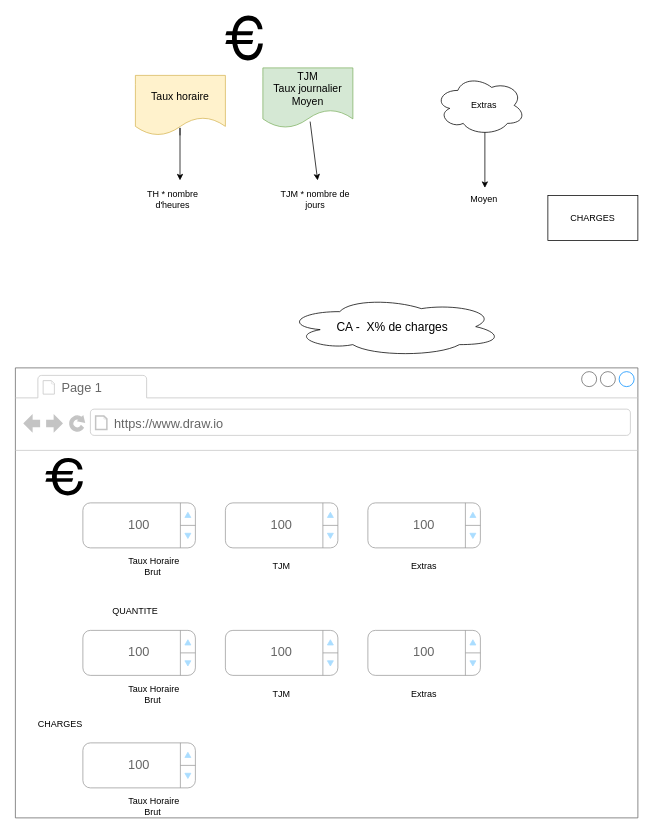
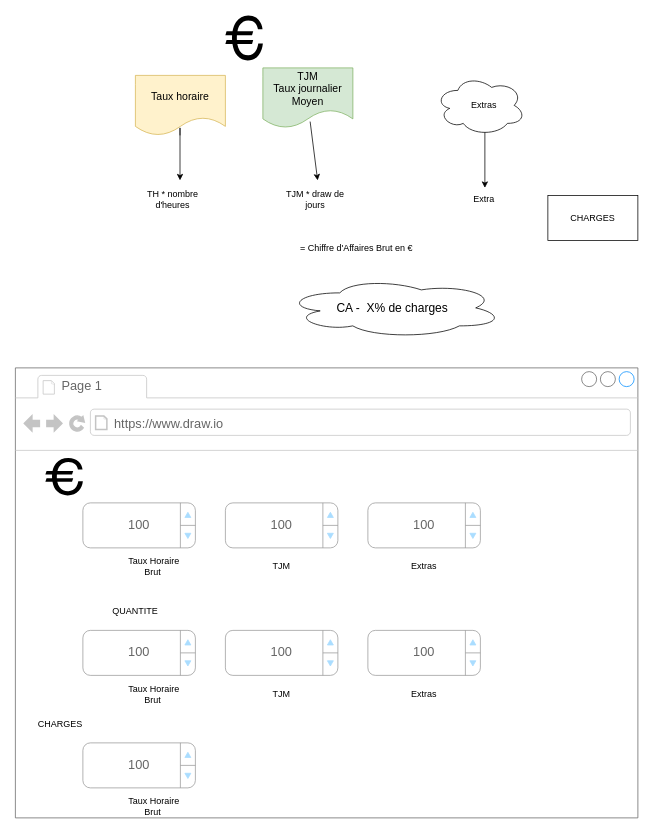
(315, 199) -> (315, 199)
(484, 199) -> (484, 199)
none -> (357, 248)
(394, 327) -> (394, 308)
(120, 388) -> (102, 387)
